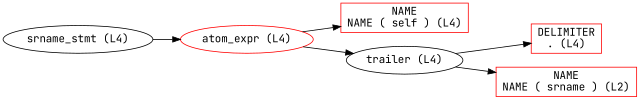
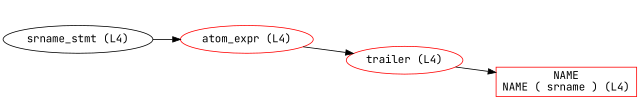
(405, 18) -> none
(566, 39) -> none
(405, 60) -> (405, 60)
(566, 82) -> (566, 82)
